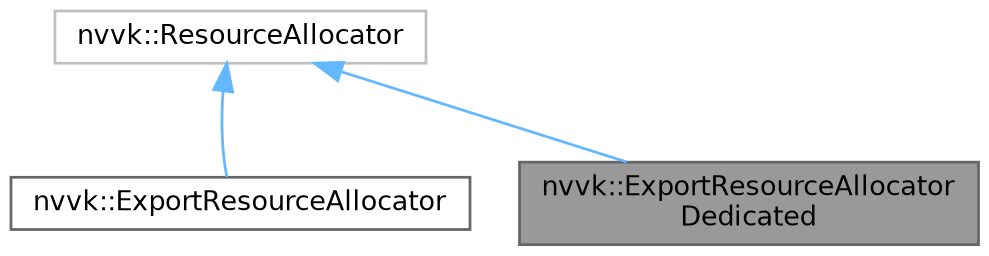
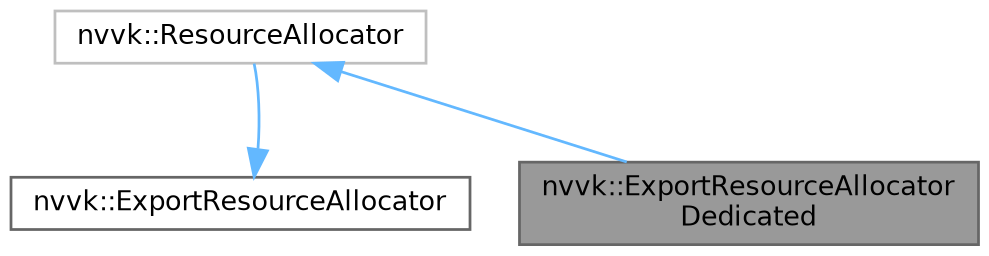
(222, 134) -> (259, 106)
